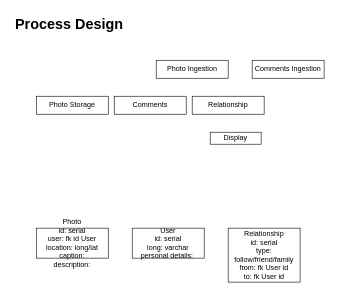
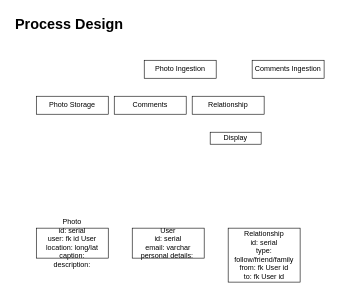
(192, 69) -> (180, 69)
(168, 243) -> (168, 243)
